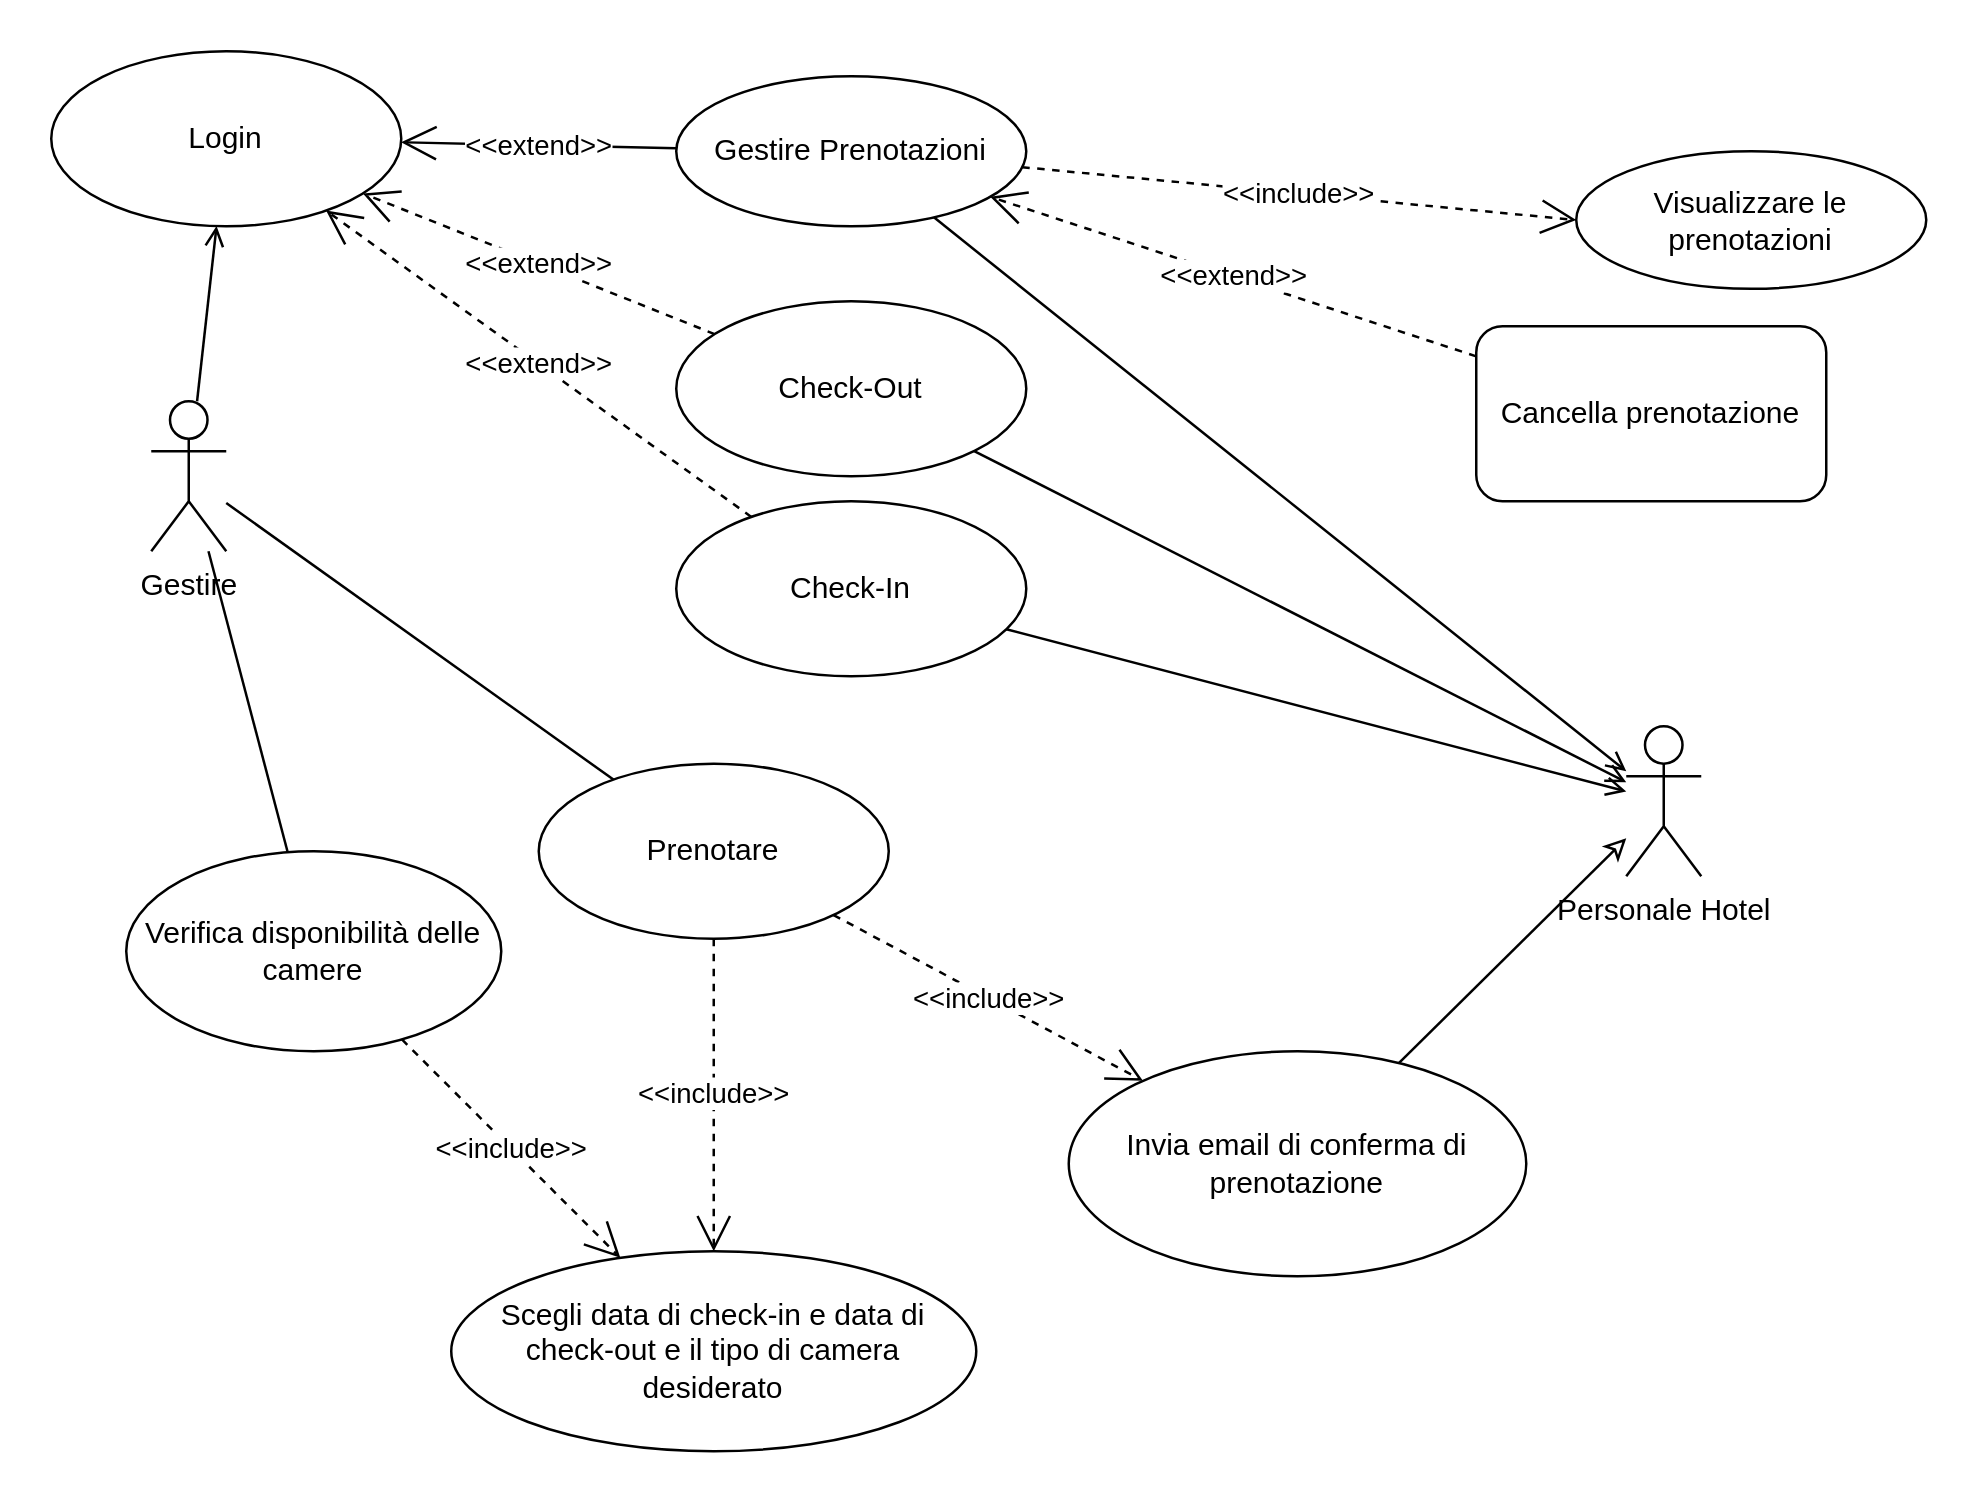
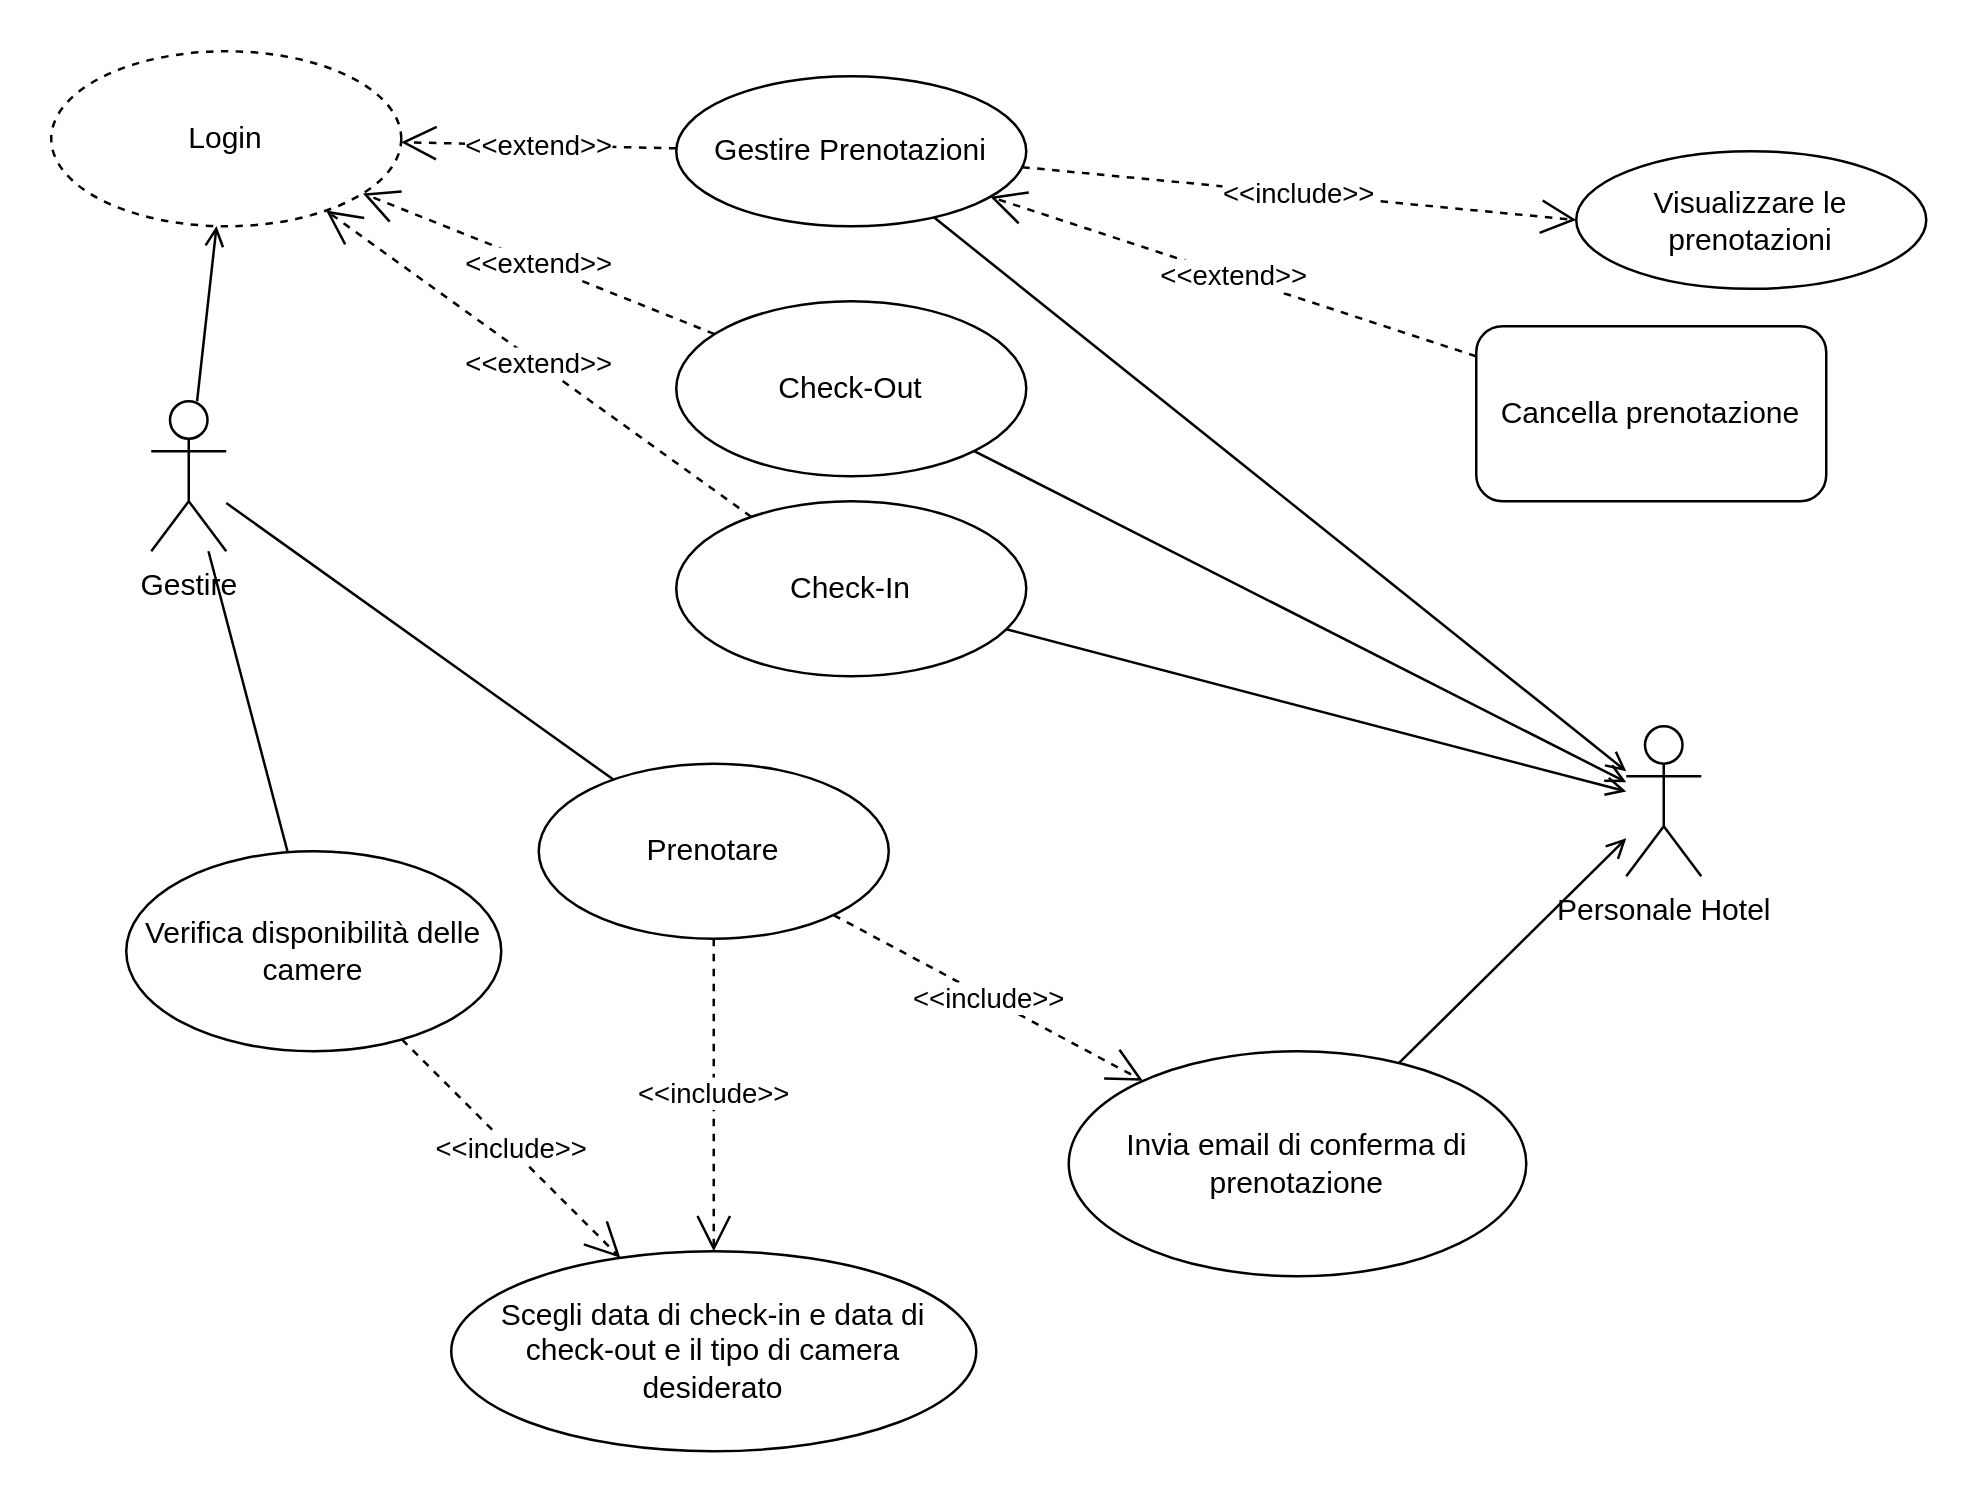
(226, 139) -> (226, 139)
(644, 148) -> (644, 148)
(1614, 851) -> (1617, 847)
